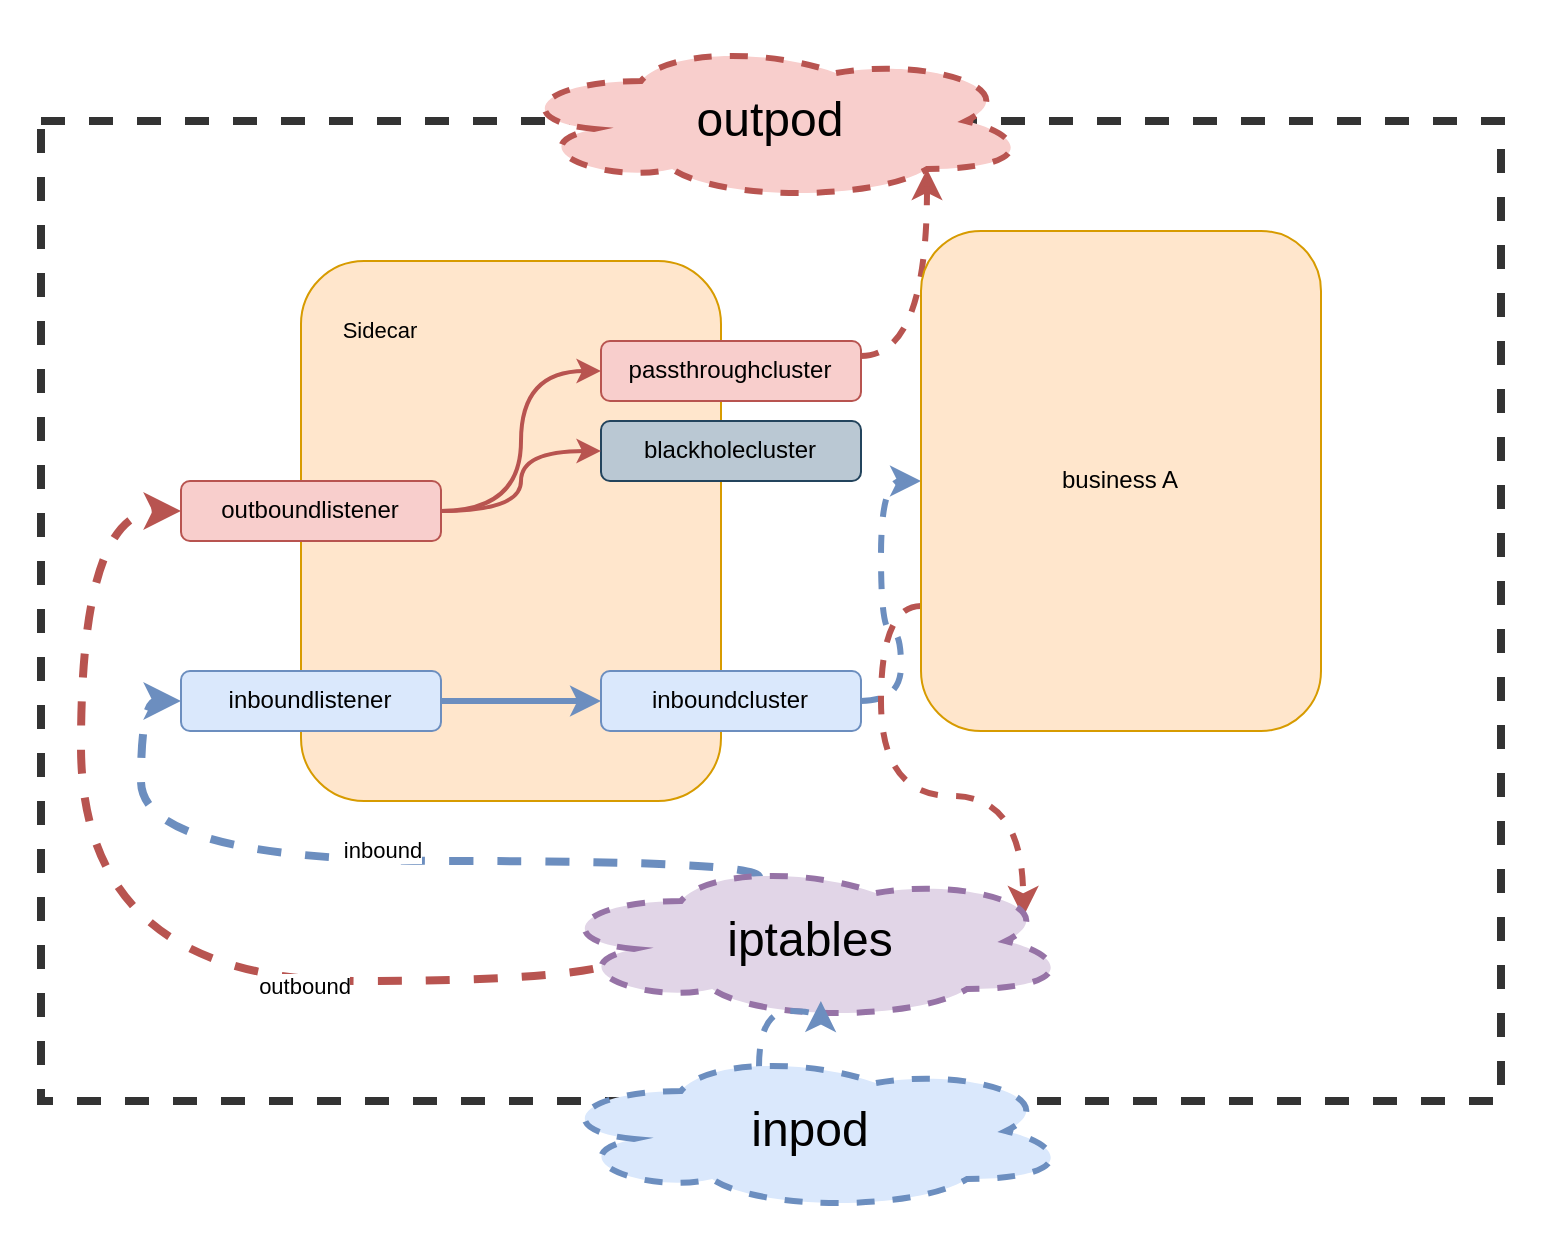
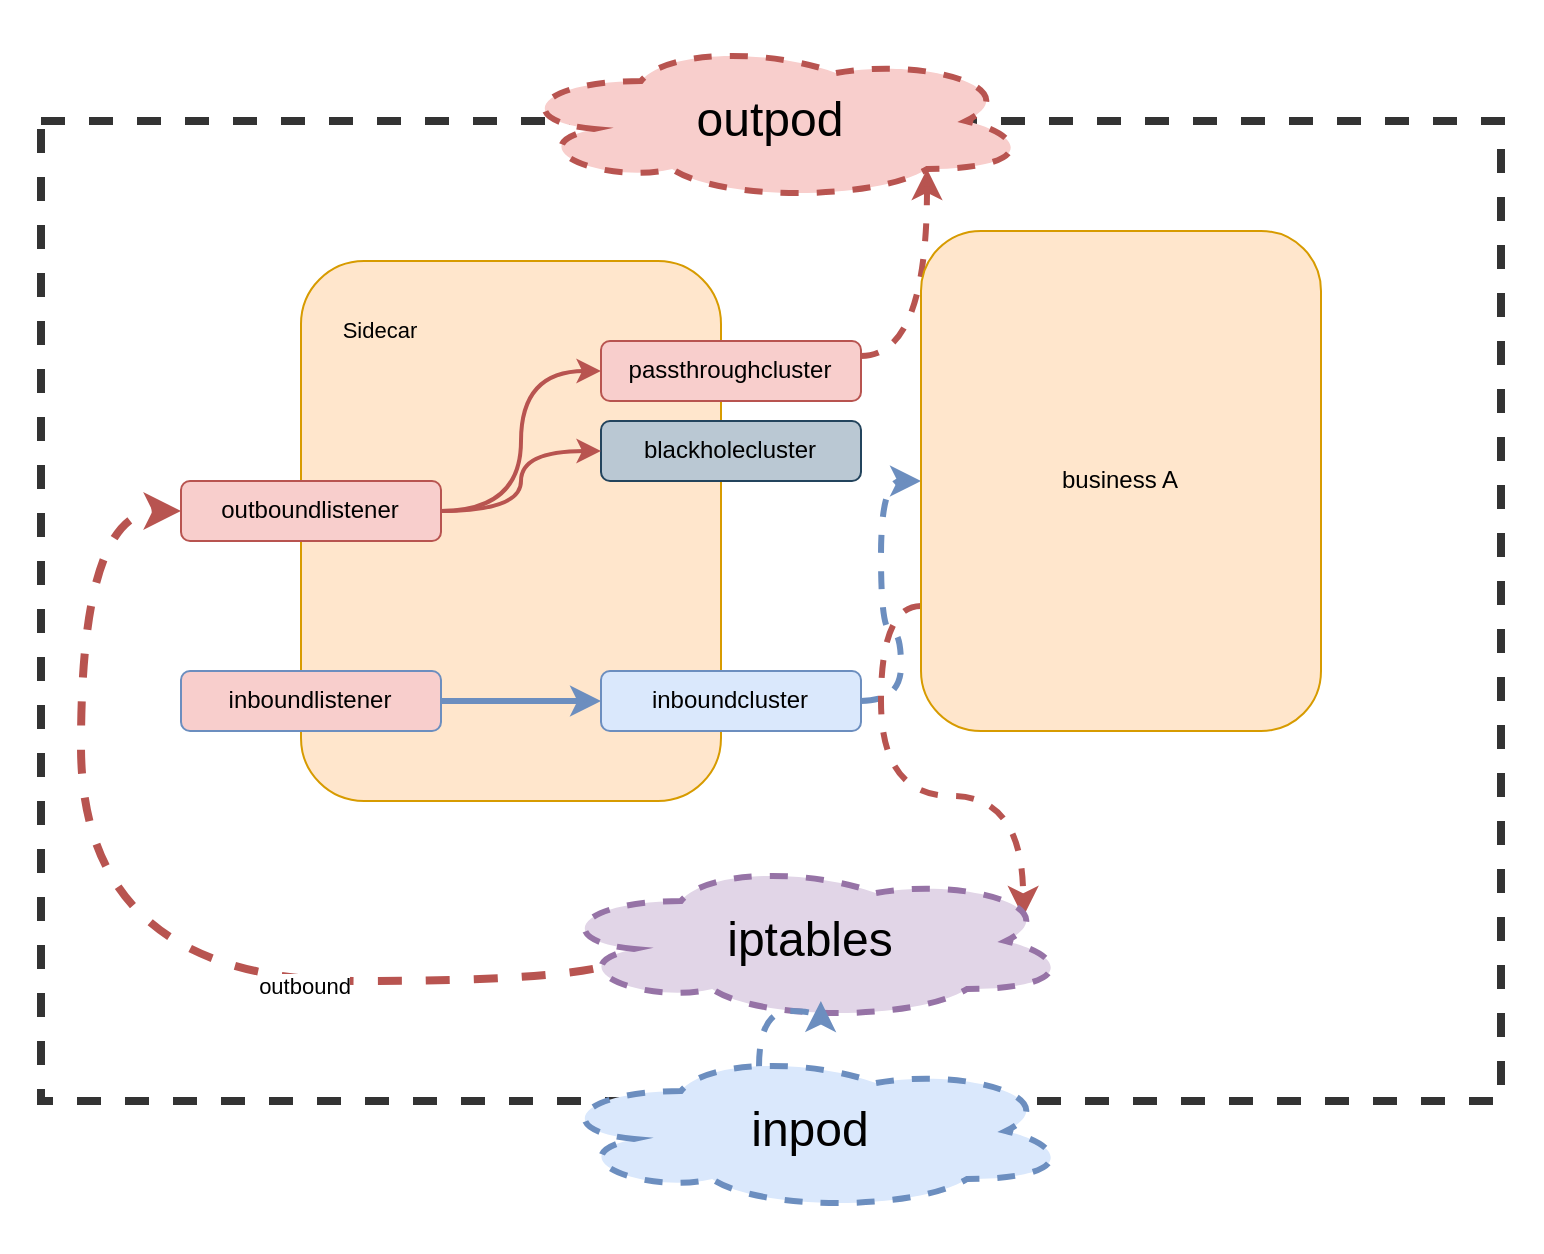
(311, 701) -> (311, 701)
(359, 859) -> none
